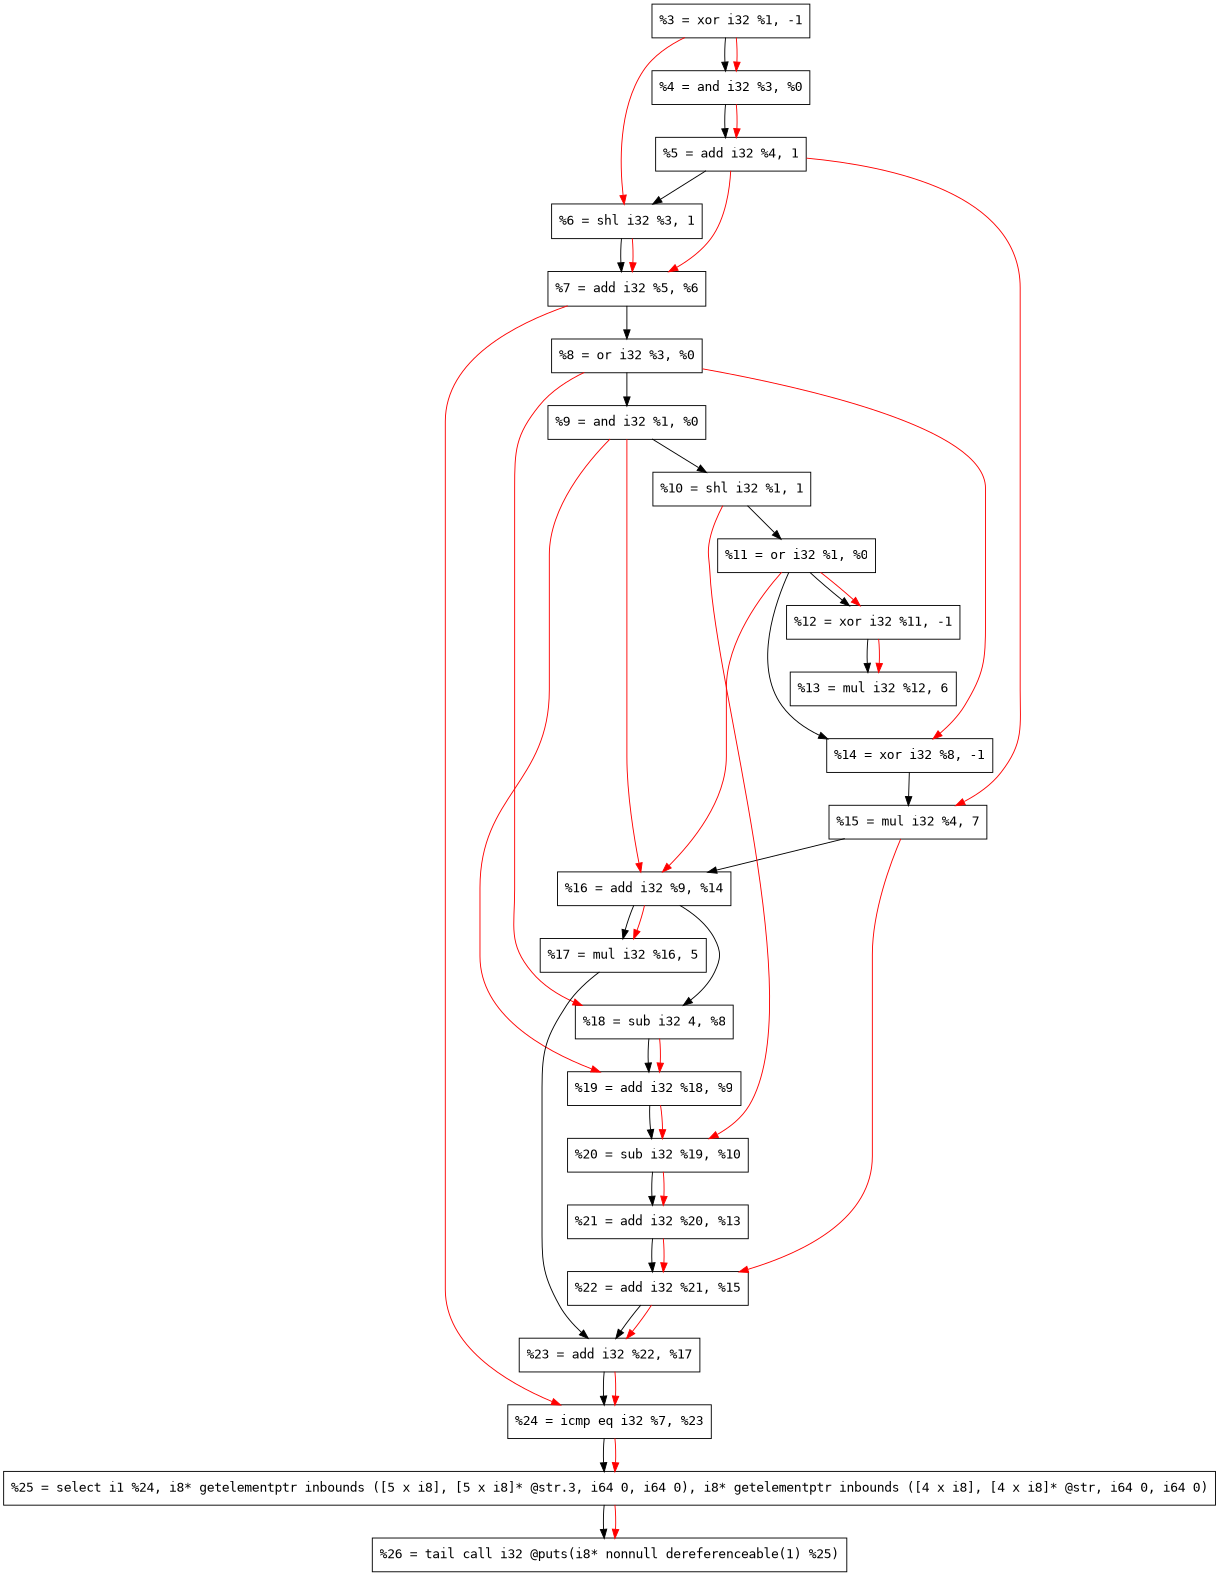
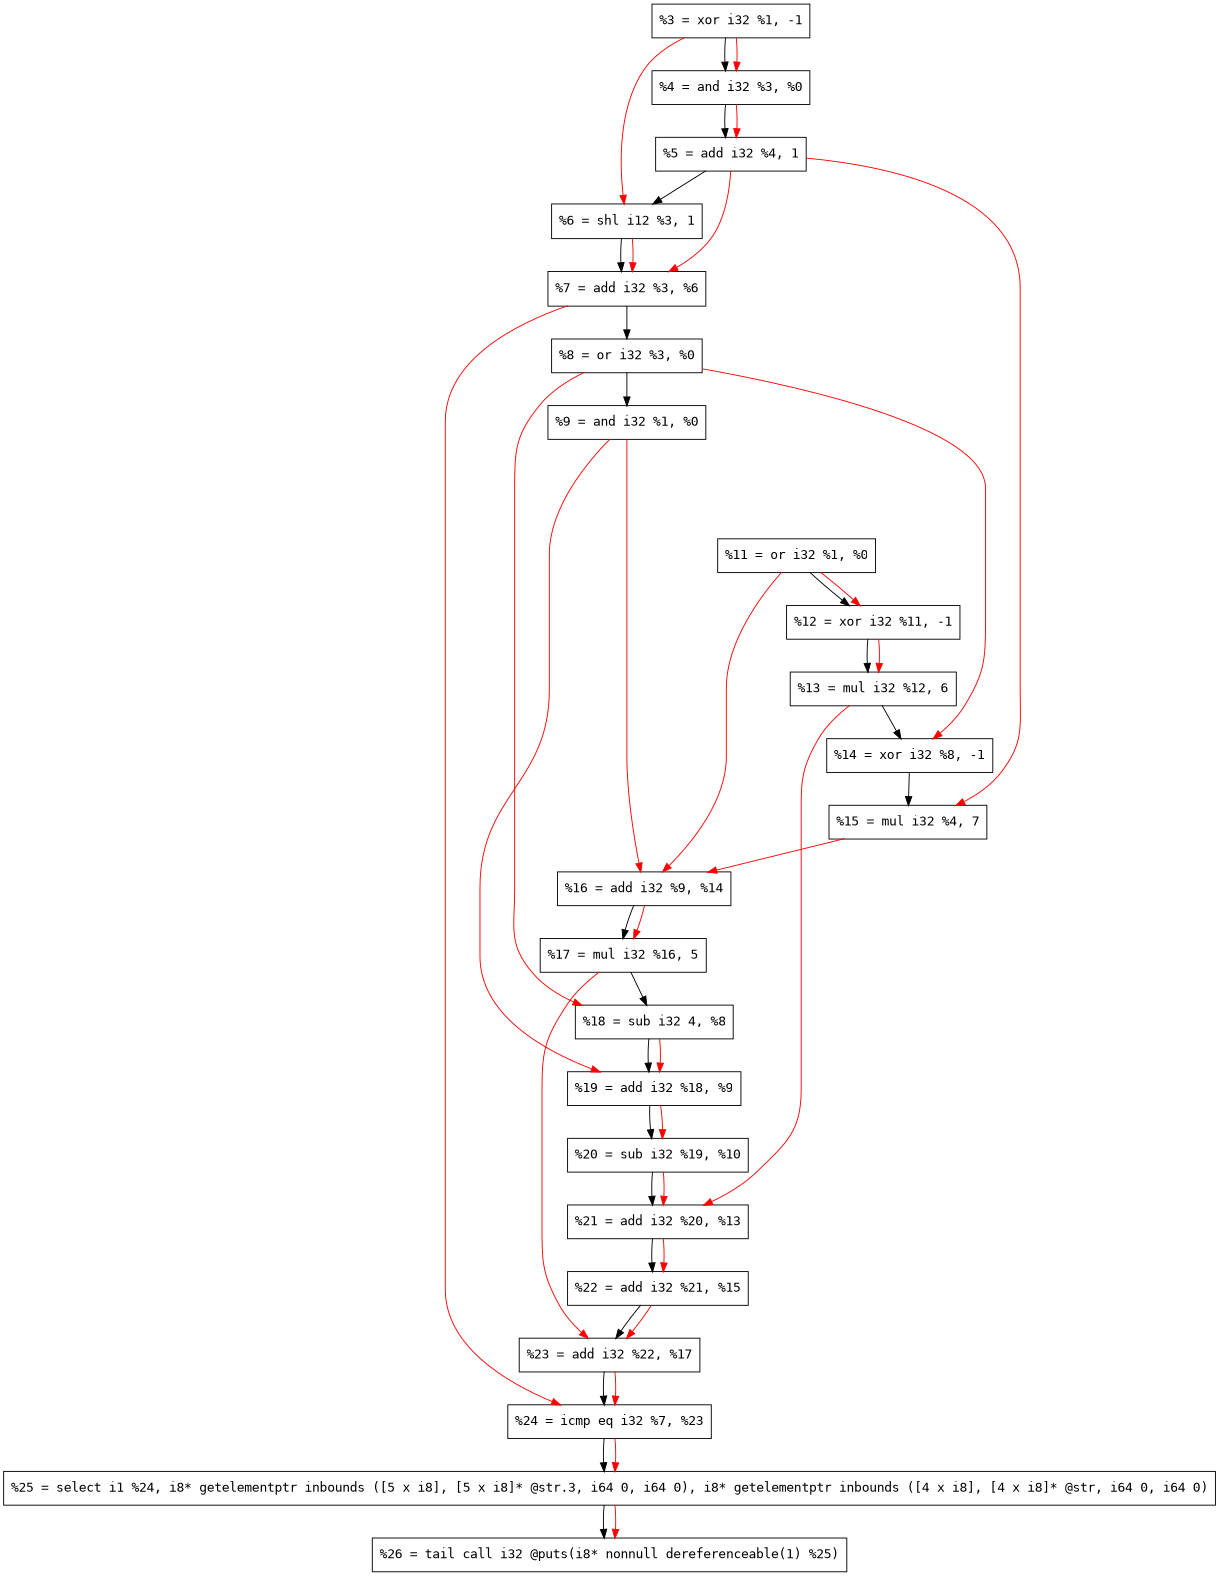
(627, 221) -> (627, 221)
(627, 289) -> (627, 289)
(732, 489) -> none
(768, 663) -> (889, 718)
(781, 854) -> (781, 854)
(719, 949) -> (637, 985)
none -> (801, 965)
(872, 1086) -> none
(542, 1148) -> (542, 1148)
